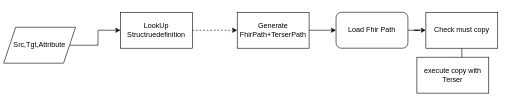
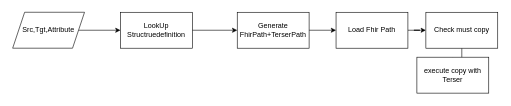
(212, 30) -> (212, 30)
(372, 30) -> (372, 30)
(39, 45) -> (48, 30)
